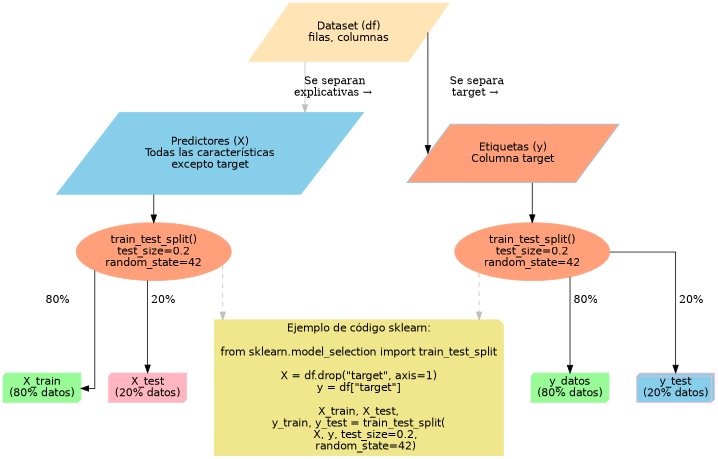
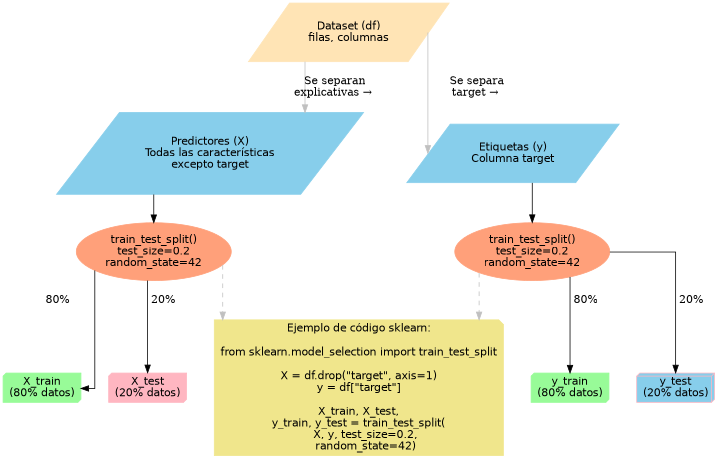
(428, 89) -> (428, 89)
(513, 153) -> (513, 153)
(570, 388) -> (570, 388)
